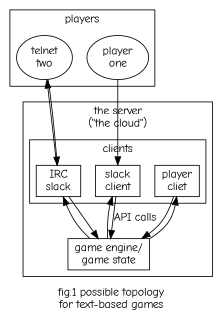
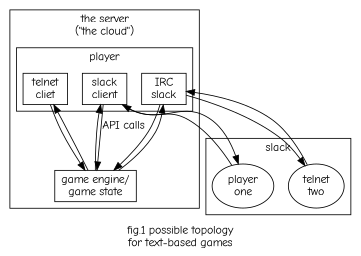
(82, 19) -> (278, 148)
none -> (205, 116)
(118, 149) -> (105, 57)
(177, 181) -> (45, 89)
